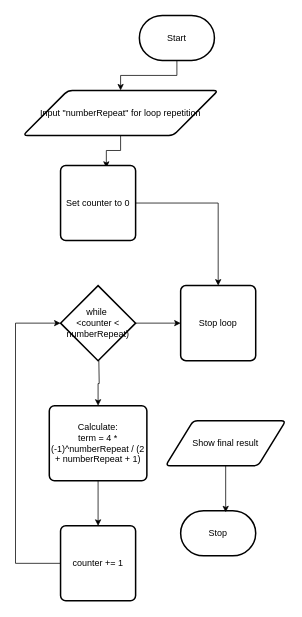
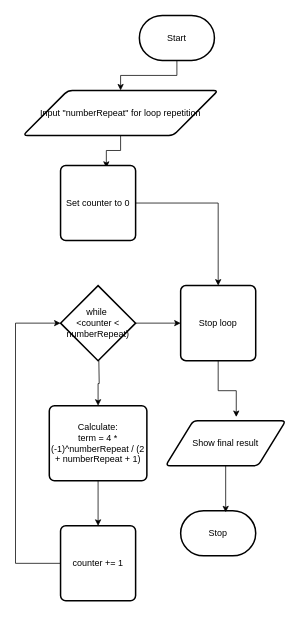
none -> (222, 390)
